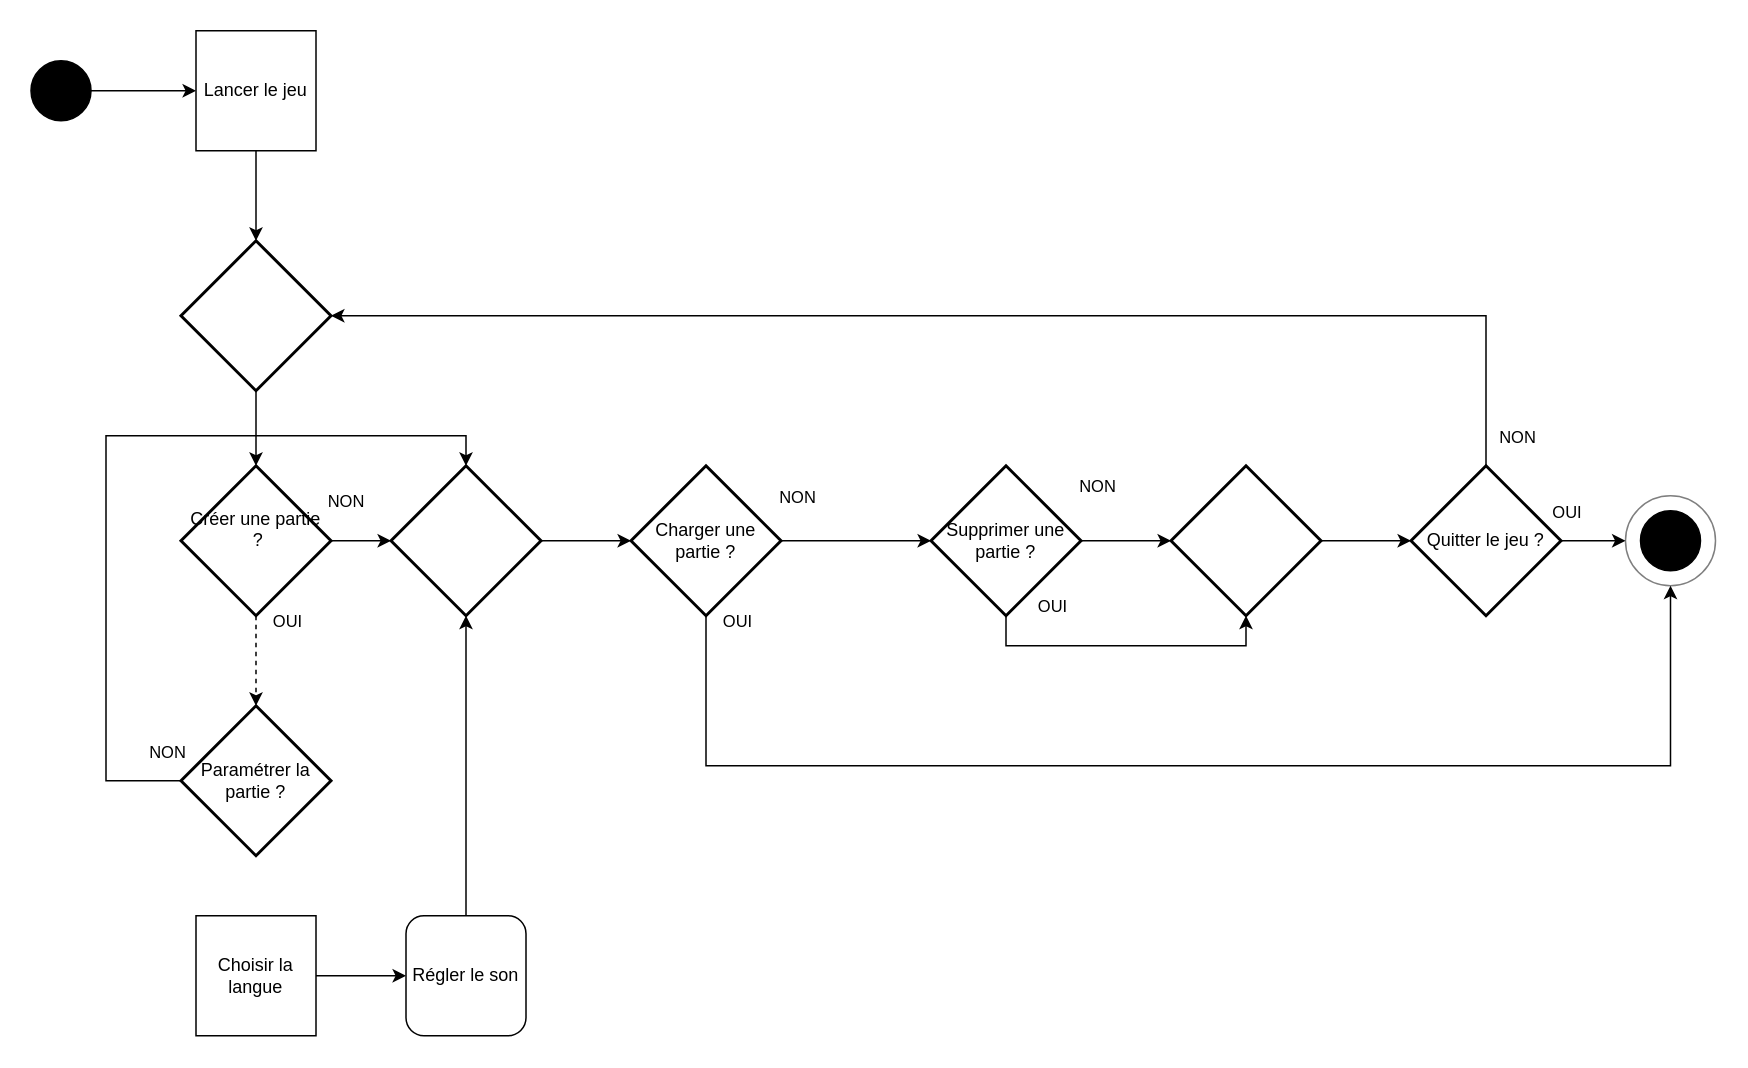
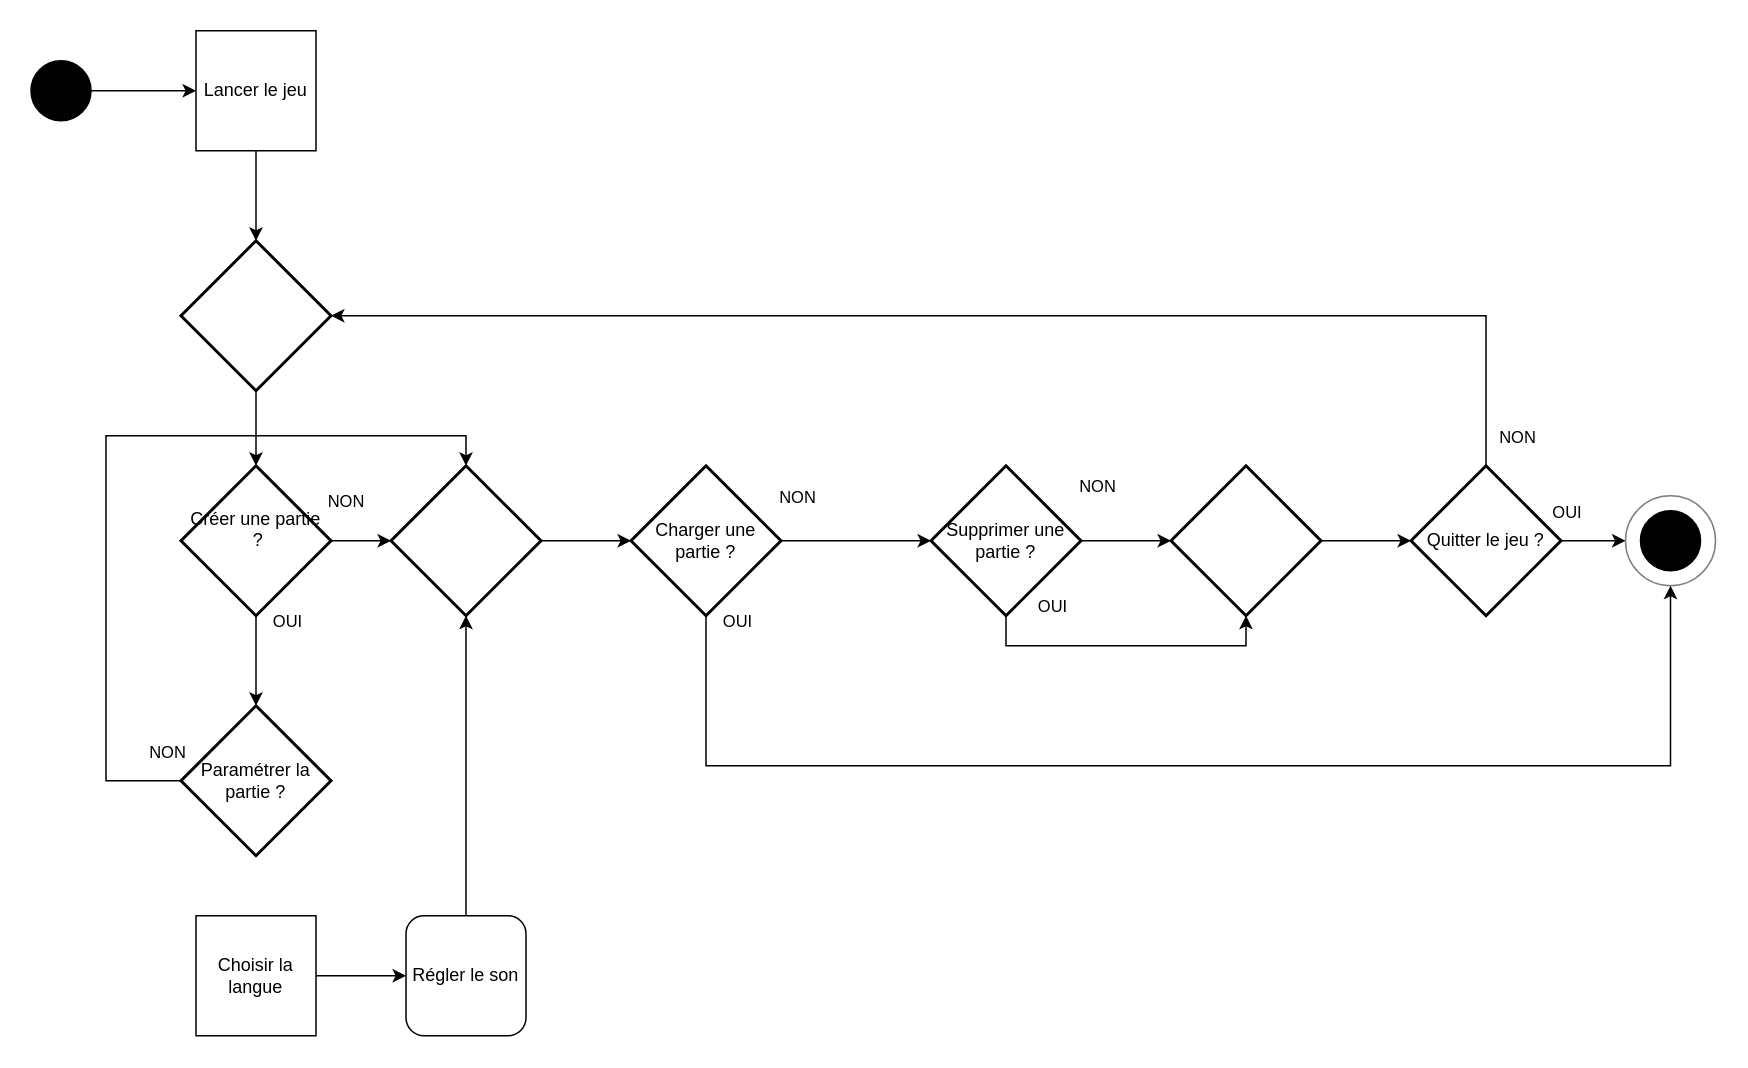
(256, 657) -> (256, 657)
